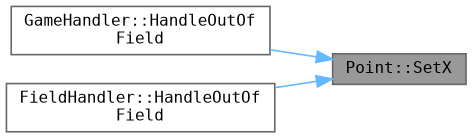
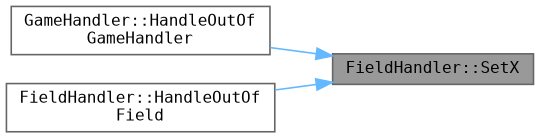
(141, 31) -> (141, 31)
(399, 69) -> (433, 69)
